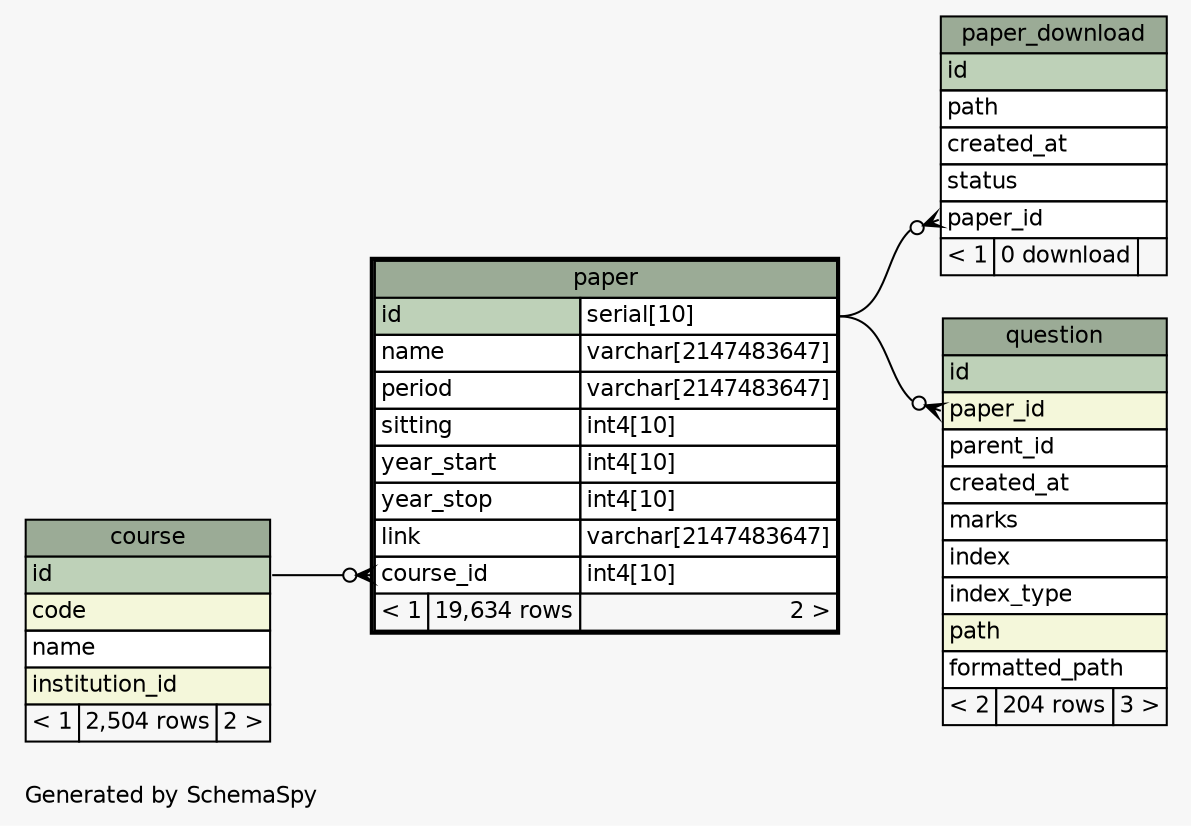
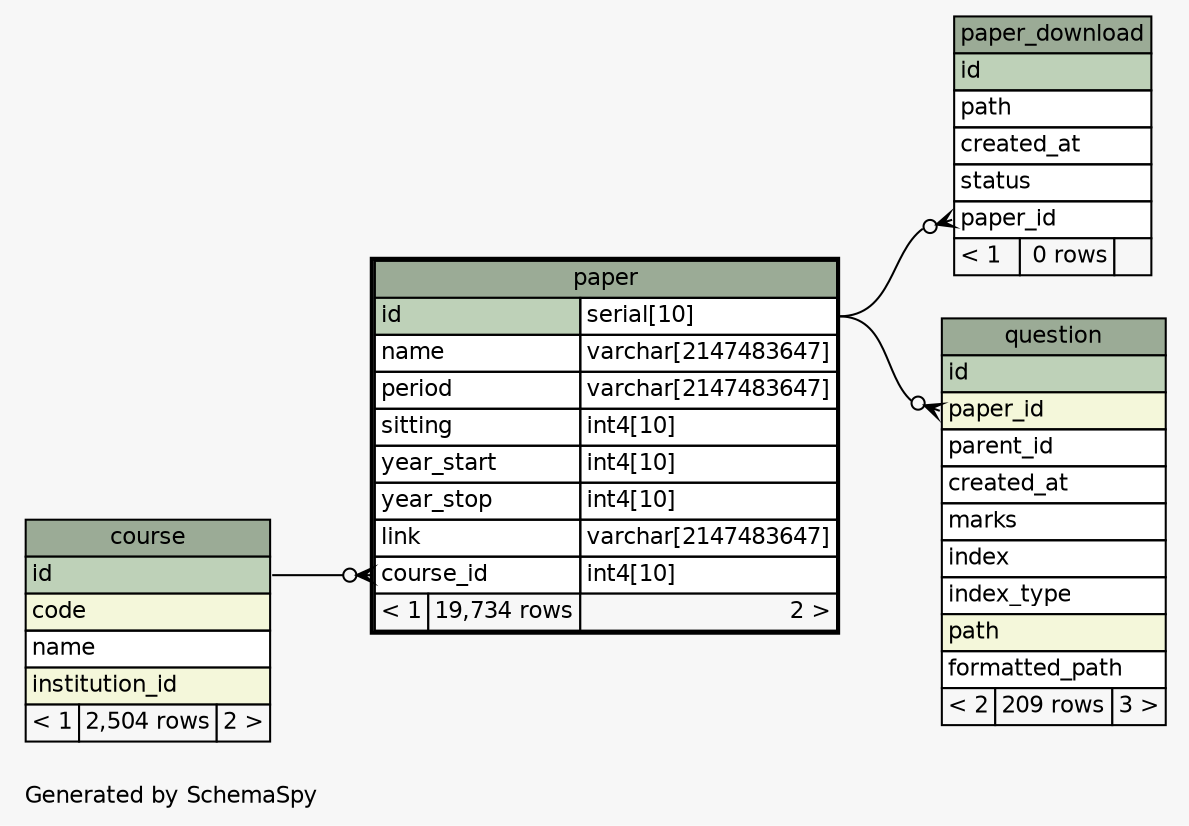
(1066, 256) -> (1070, 256)
(504, 611) -> (504, 611)
(1055, 706) -> (1054, 706)
